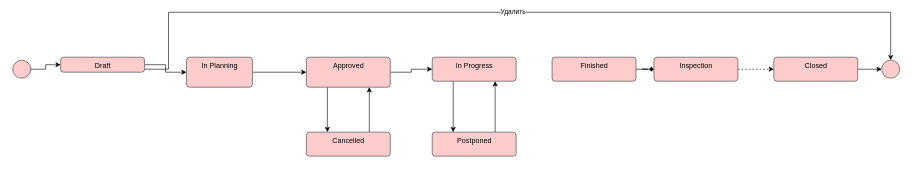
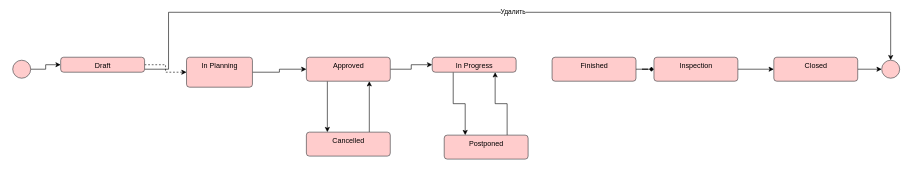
(165, 66) -> (165, 66)
(474, 69) -> (474, 65)
(754, 69) -> (754, 69)
(348, 72) -> (348, 69)
(474, 144) -> (486, 147)
